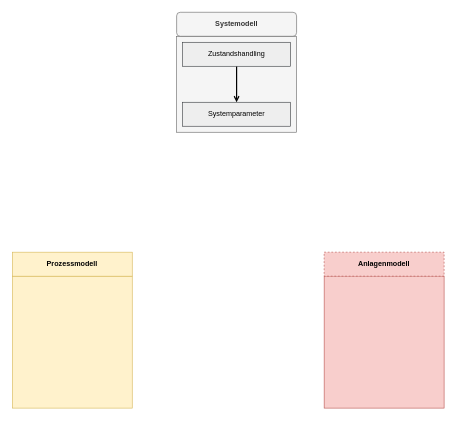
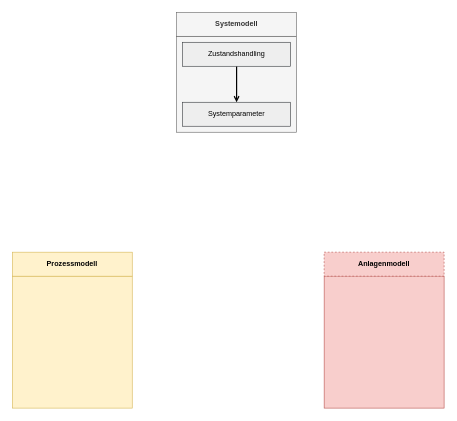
(237, 24) -> (237, 24)
